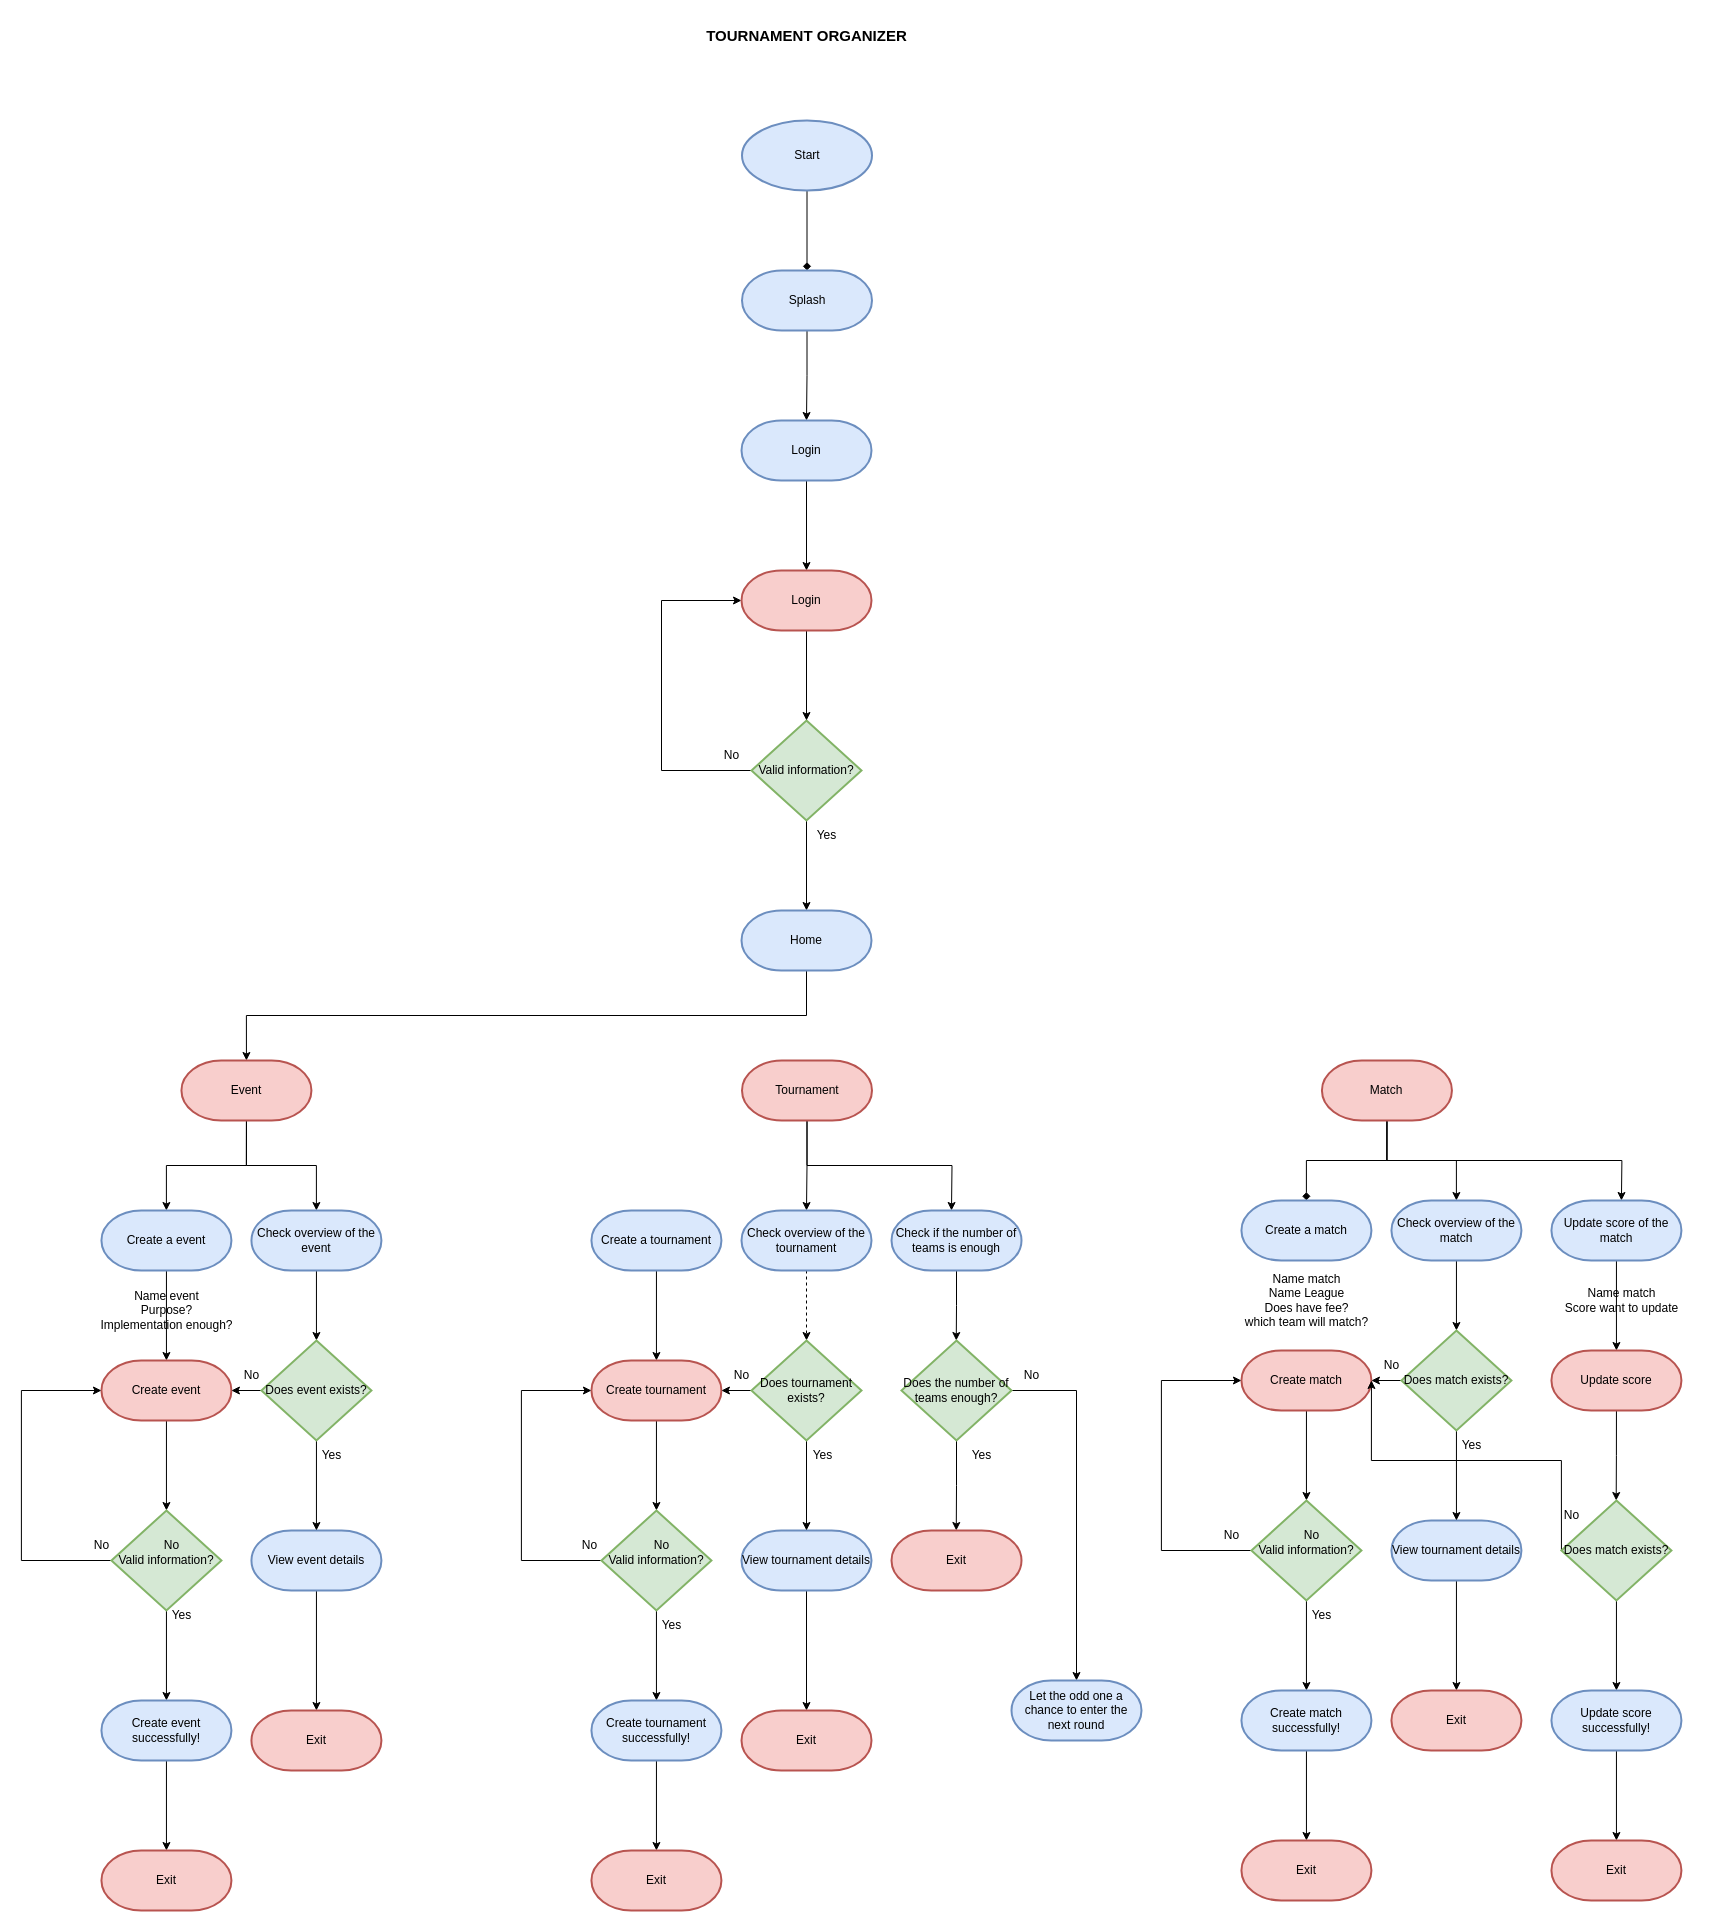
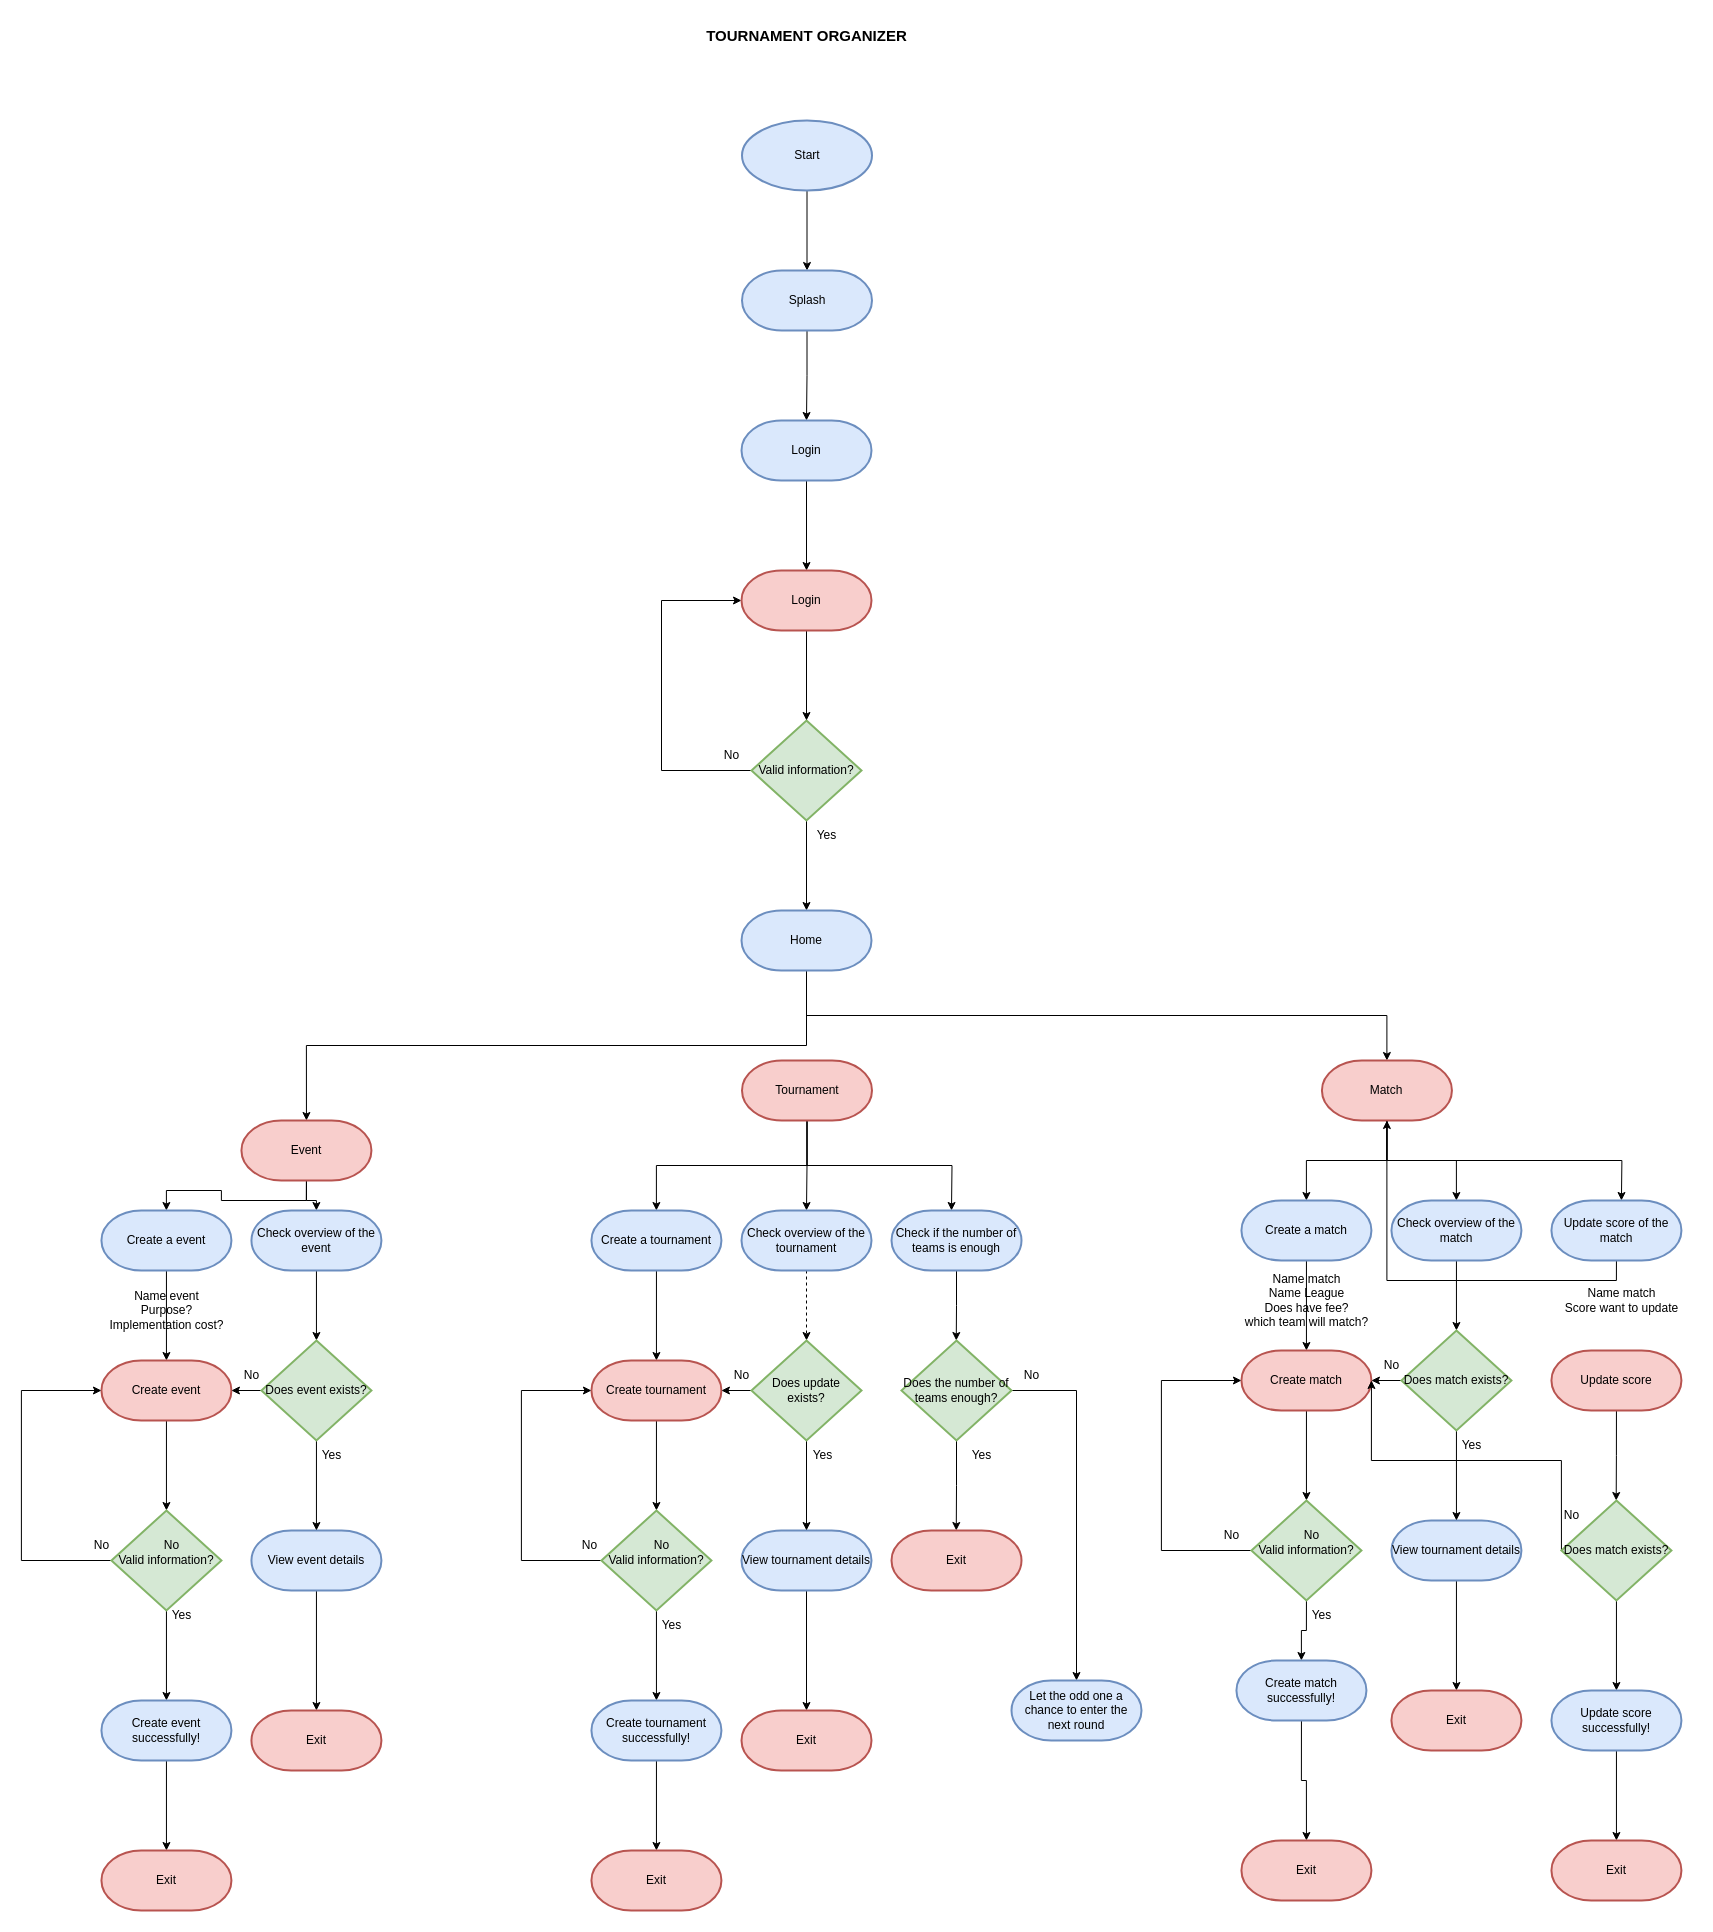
(807, 261) -> (807, 262)
none -> (1116, 1016)
(246, 1091) -> (306, 1151)
none -> (712, 1166)
(1306, 1192) -> (1306, 1192)
none -> (1306, 1302)
(167, 1311) -> (167, 1311)
(1616, 1311) -> (1444, 1281)
(807, 1391) -> (807, 1391)
(1306, 1721) -> (1301, 1691)
